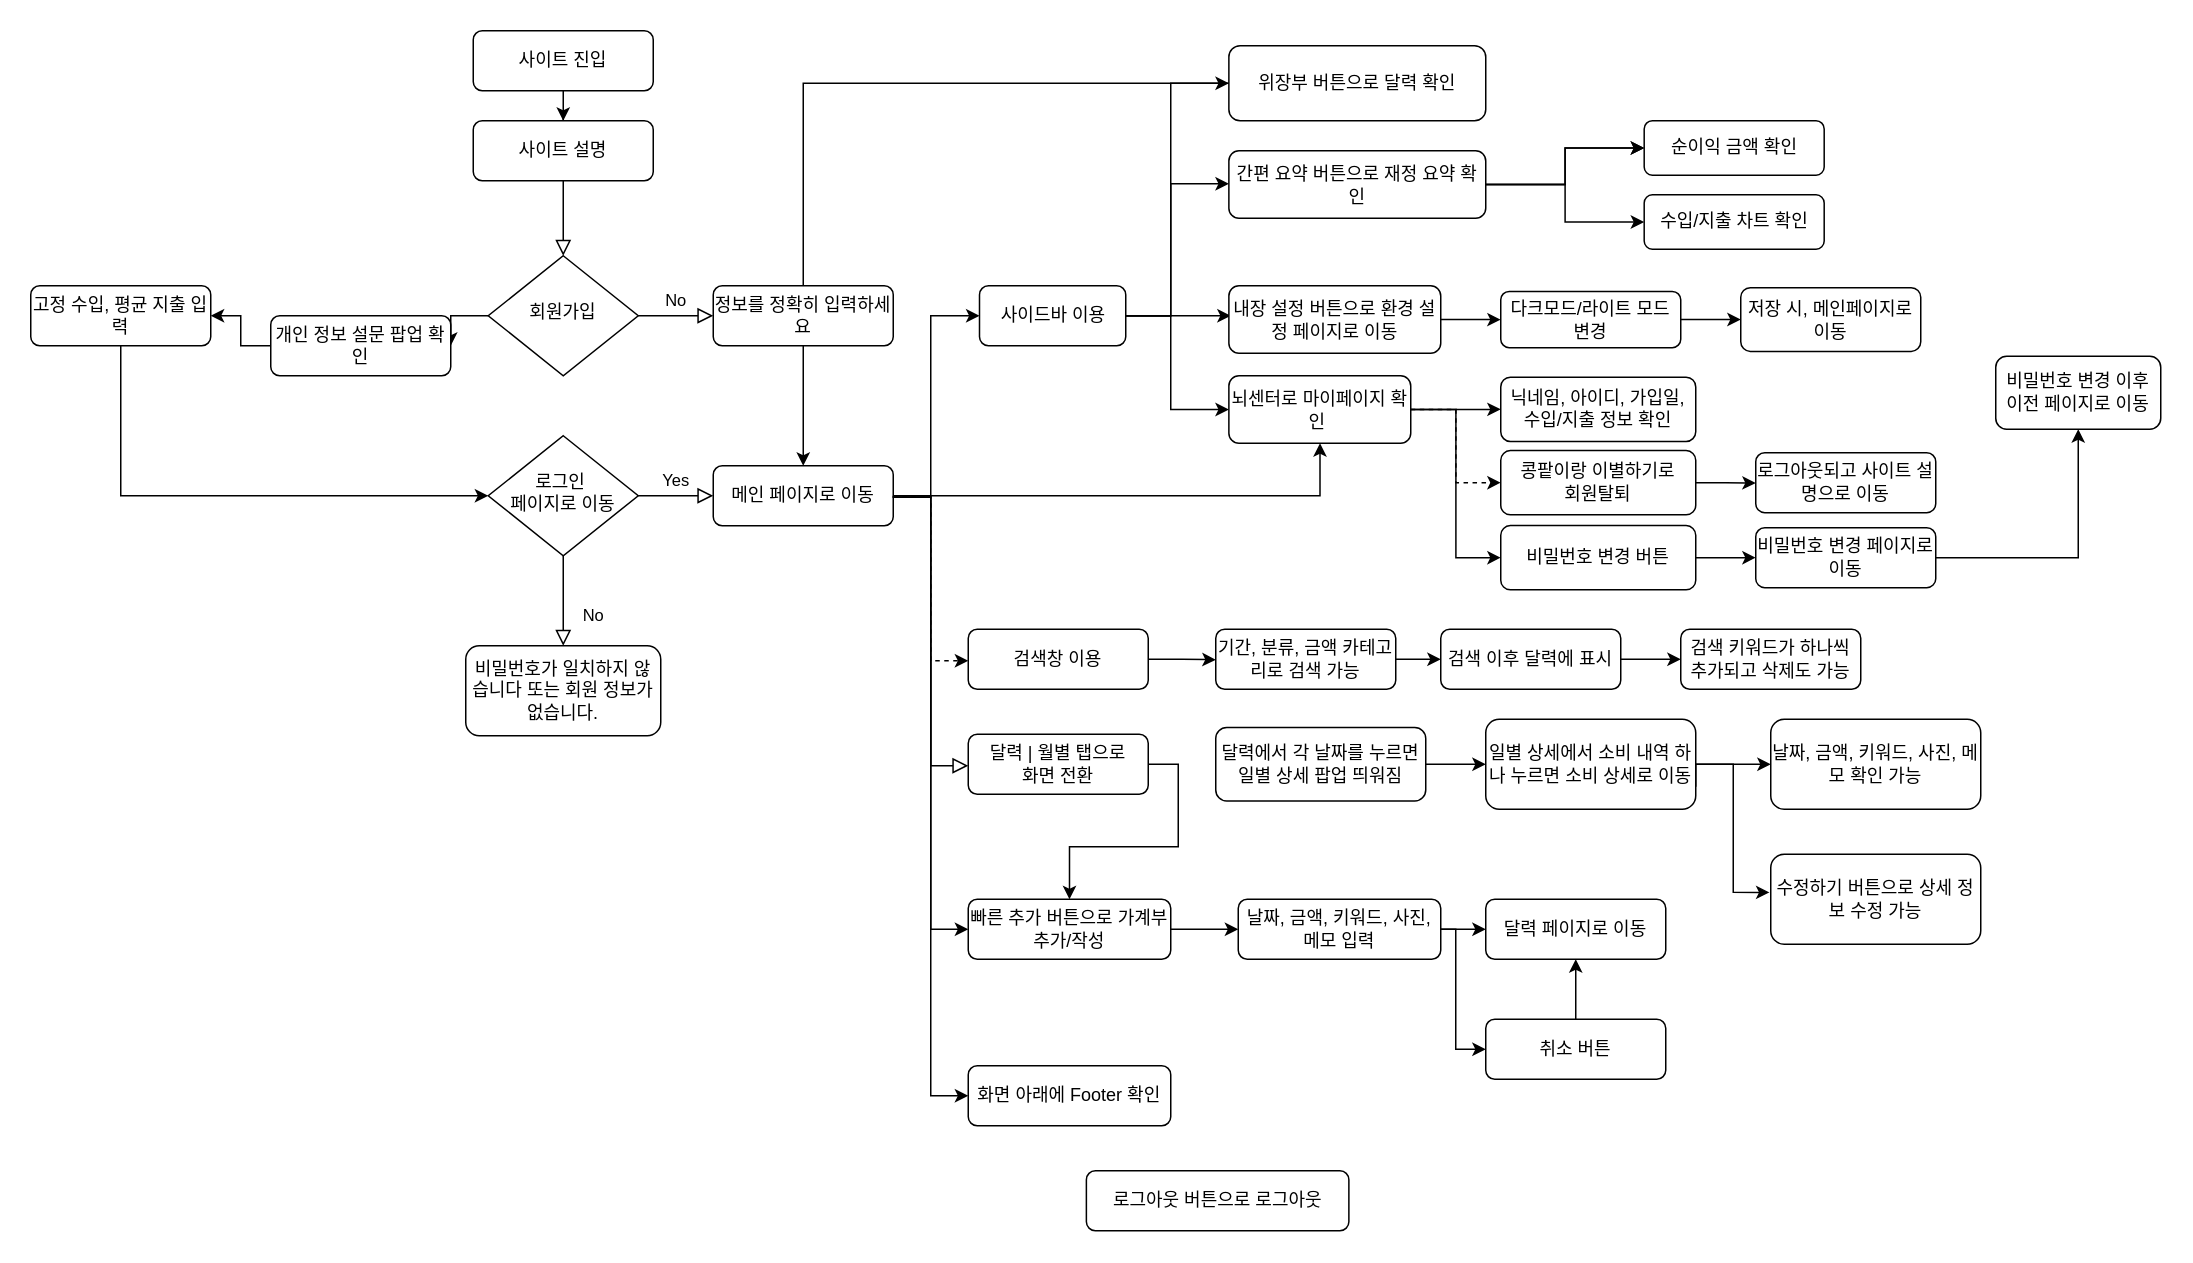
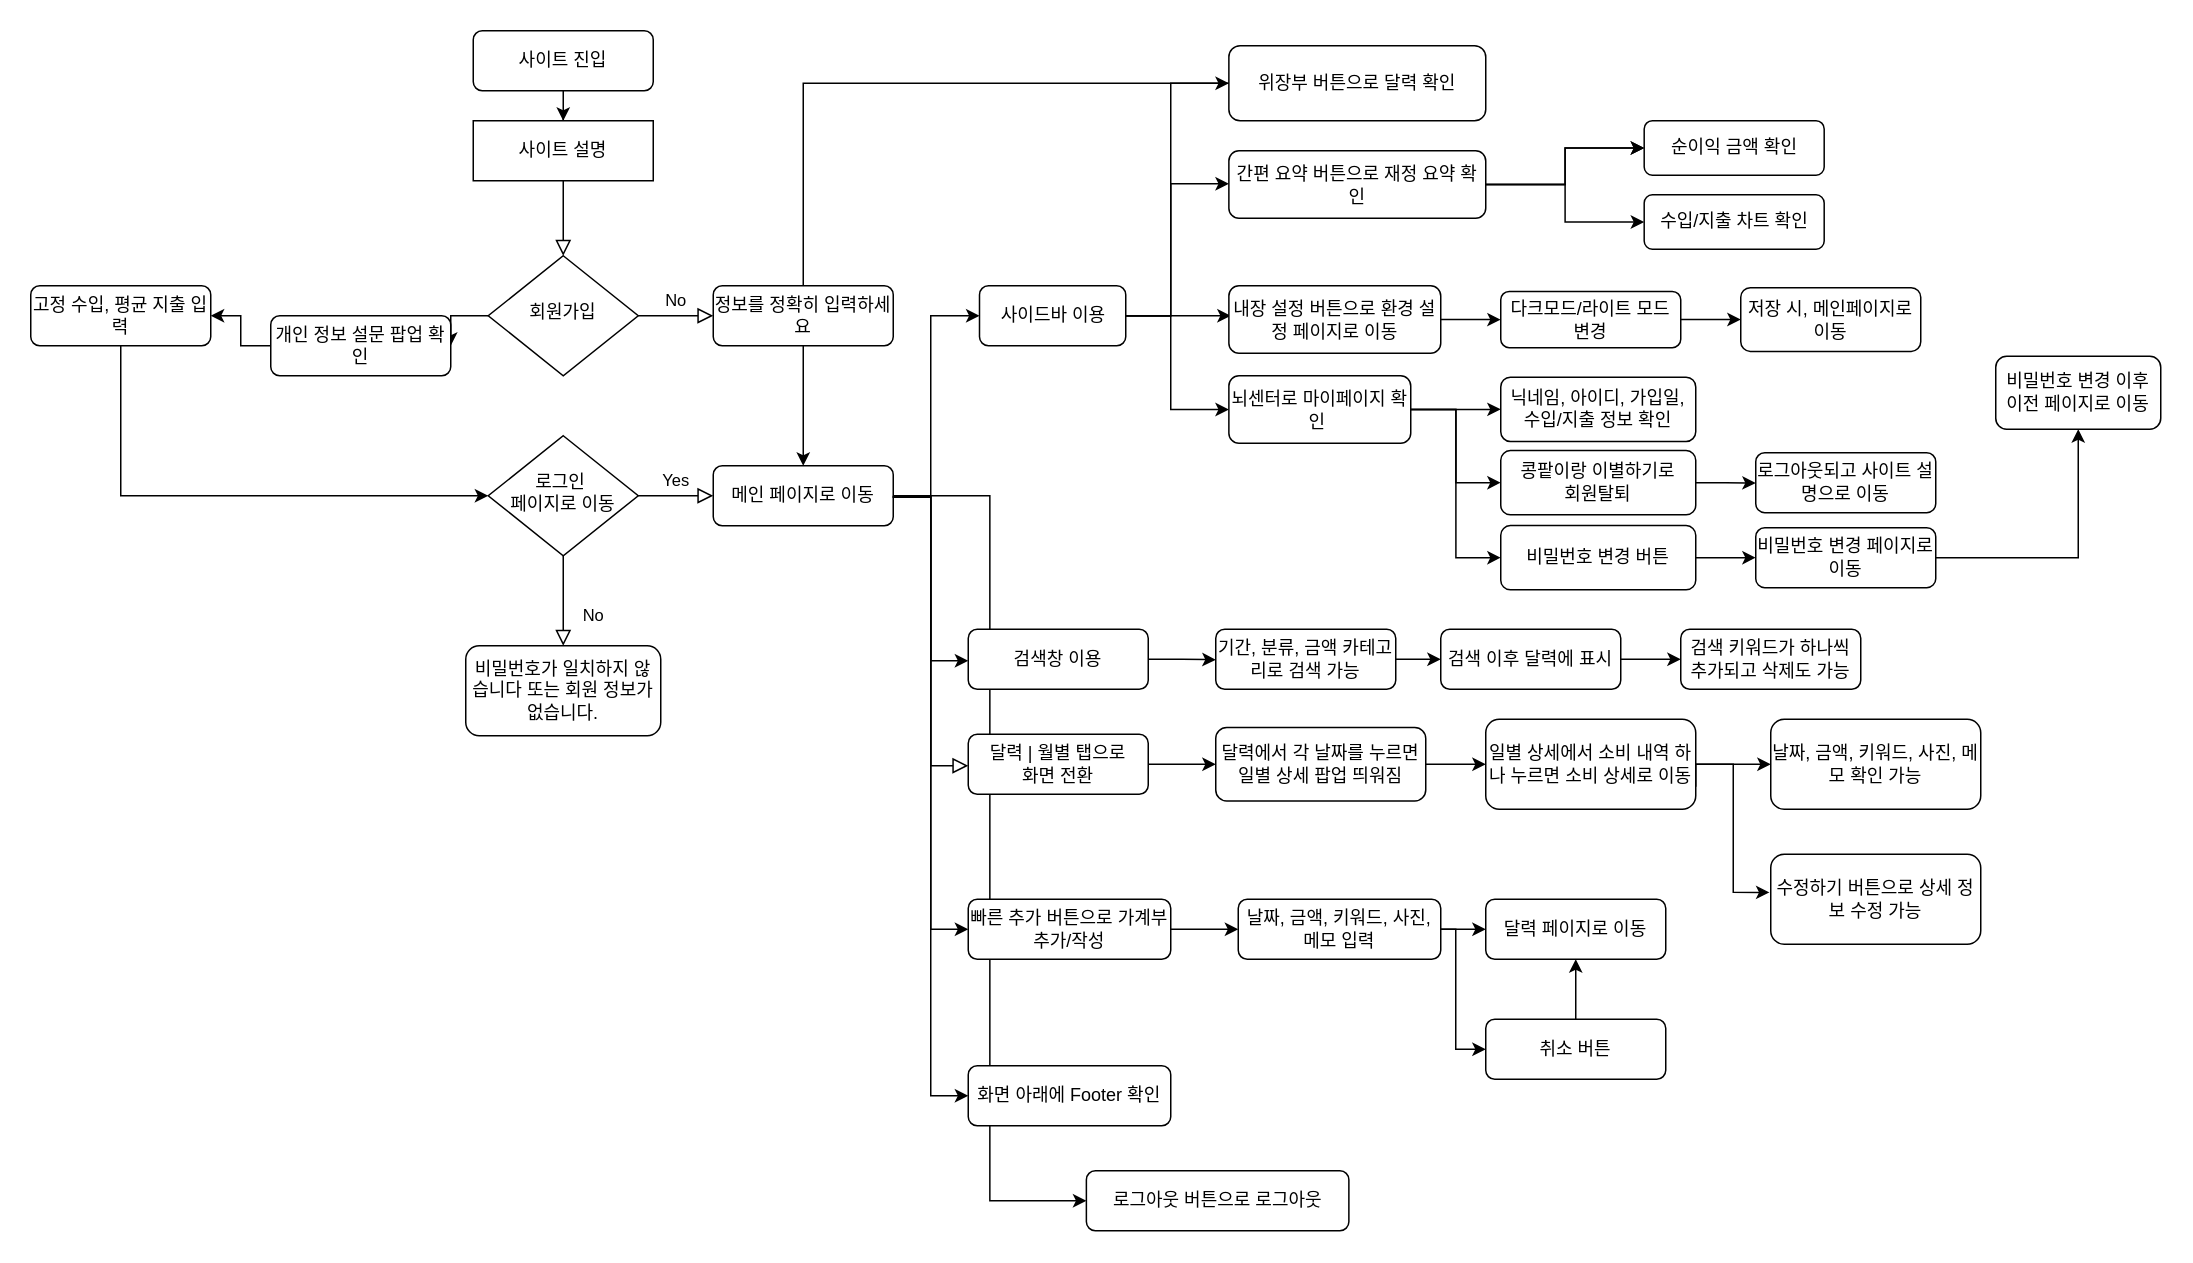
(563, 151) -> (563, 151)
(1474, 483) -> (1474, 483)
(1175, 496) -> (995, 1201)
(943, 661) -> (943, 661)
(1146, 847) -> (1190, 764)
